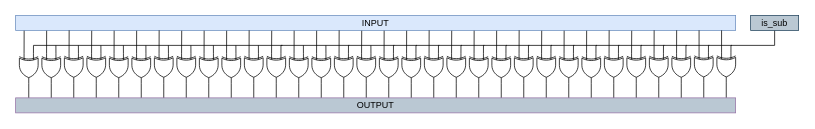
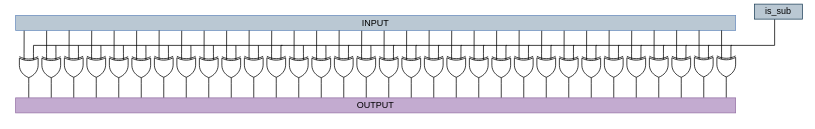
(375, 23) -> (375, 23)
(774, 23) -> (778, 12)
(375, 105) -> (375, 105)
